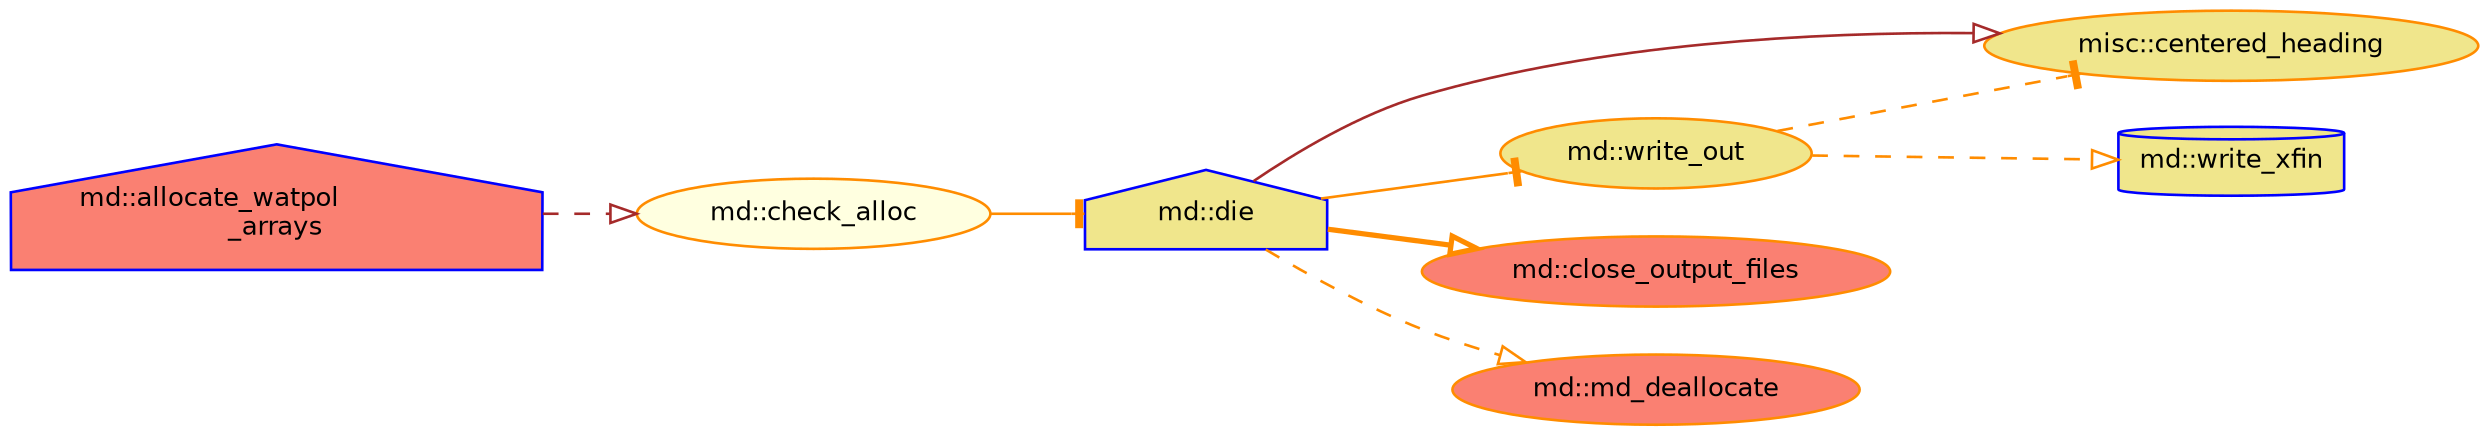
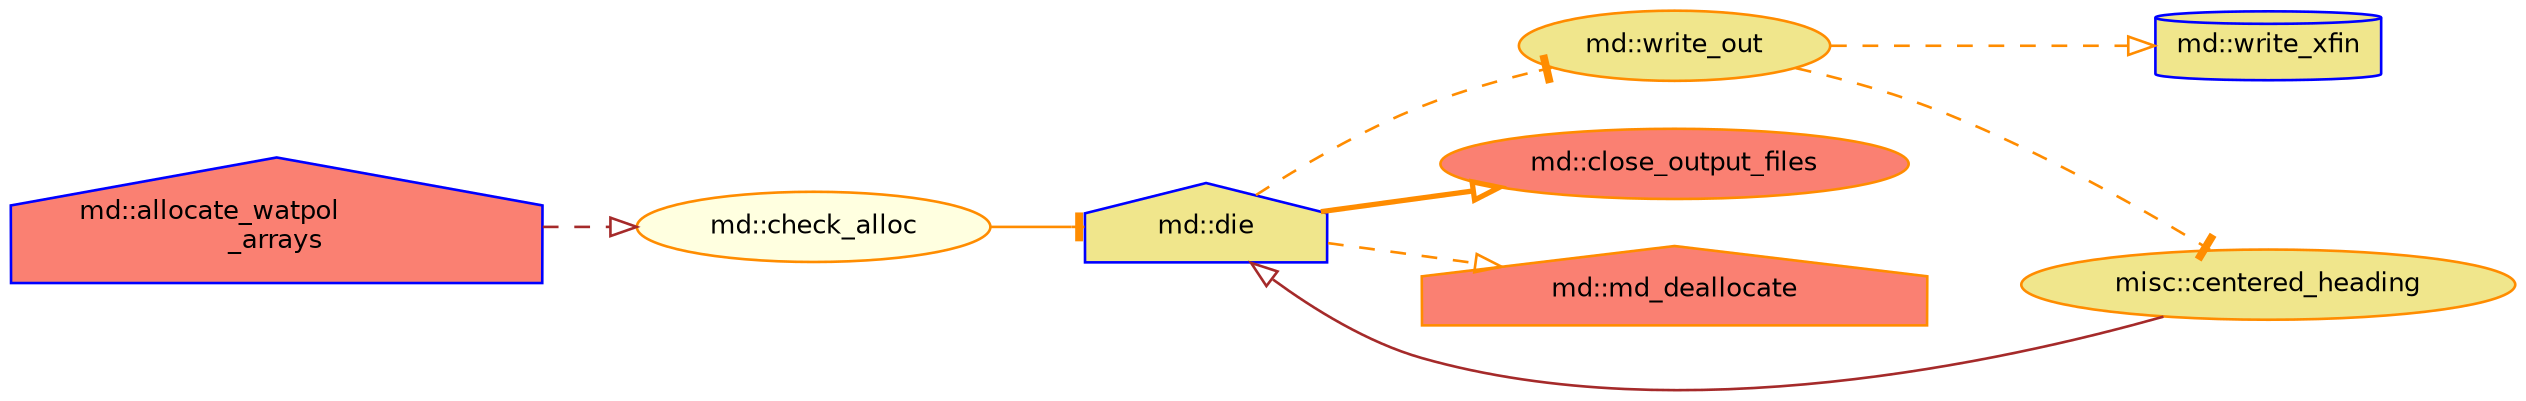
(1601, 57) -> (1710, 389)
(1414, 186) -> (1392, 119)
(1656, 390) -> (1675, 290)
